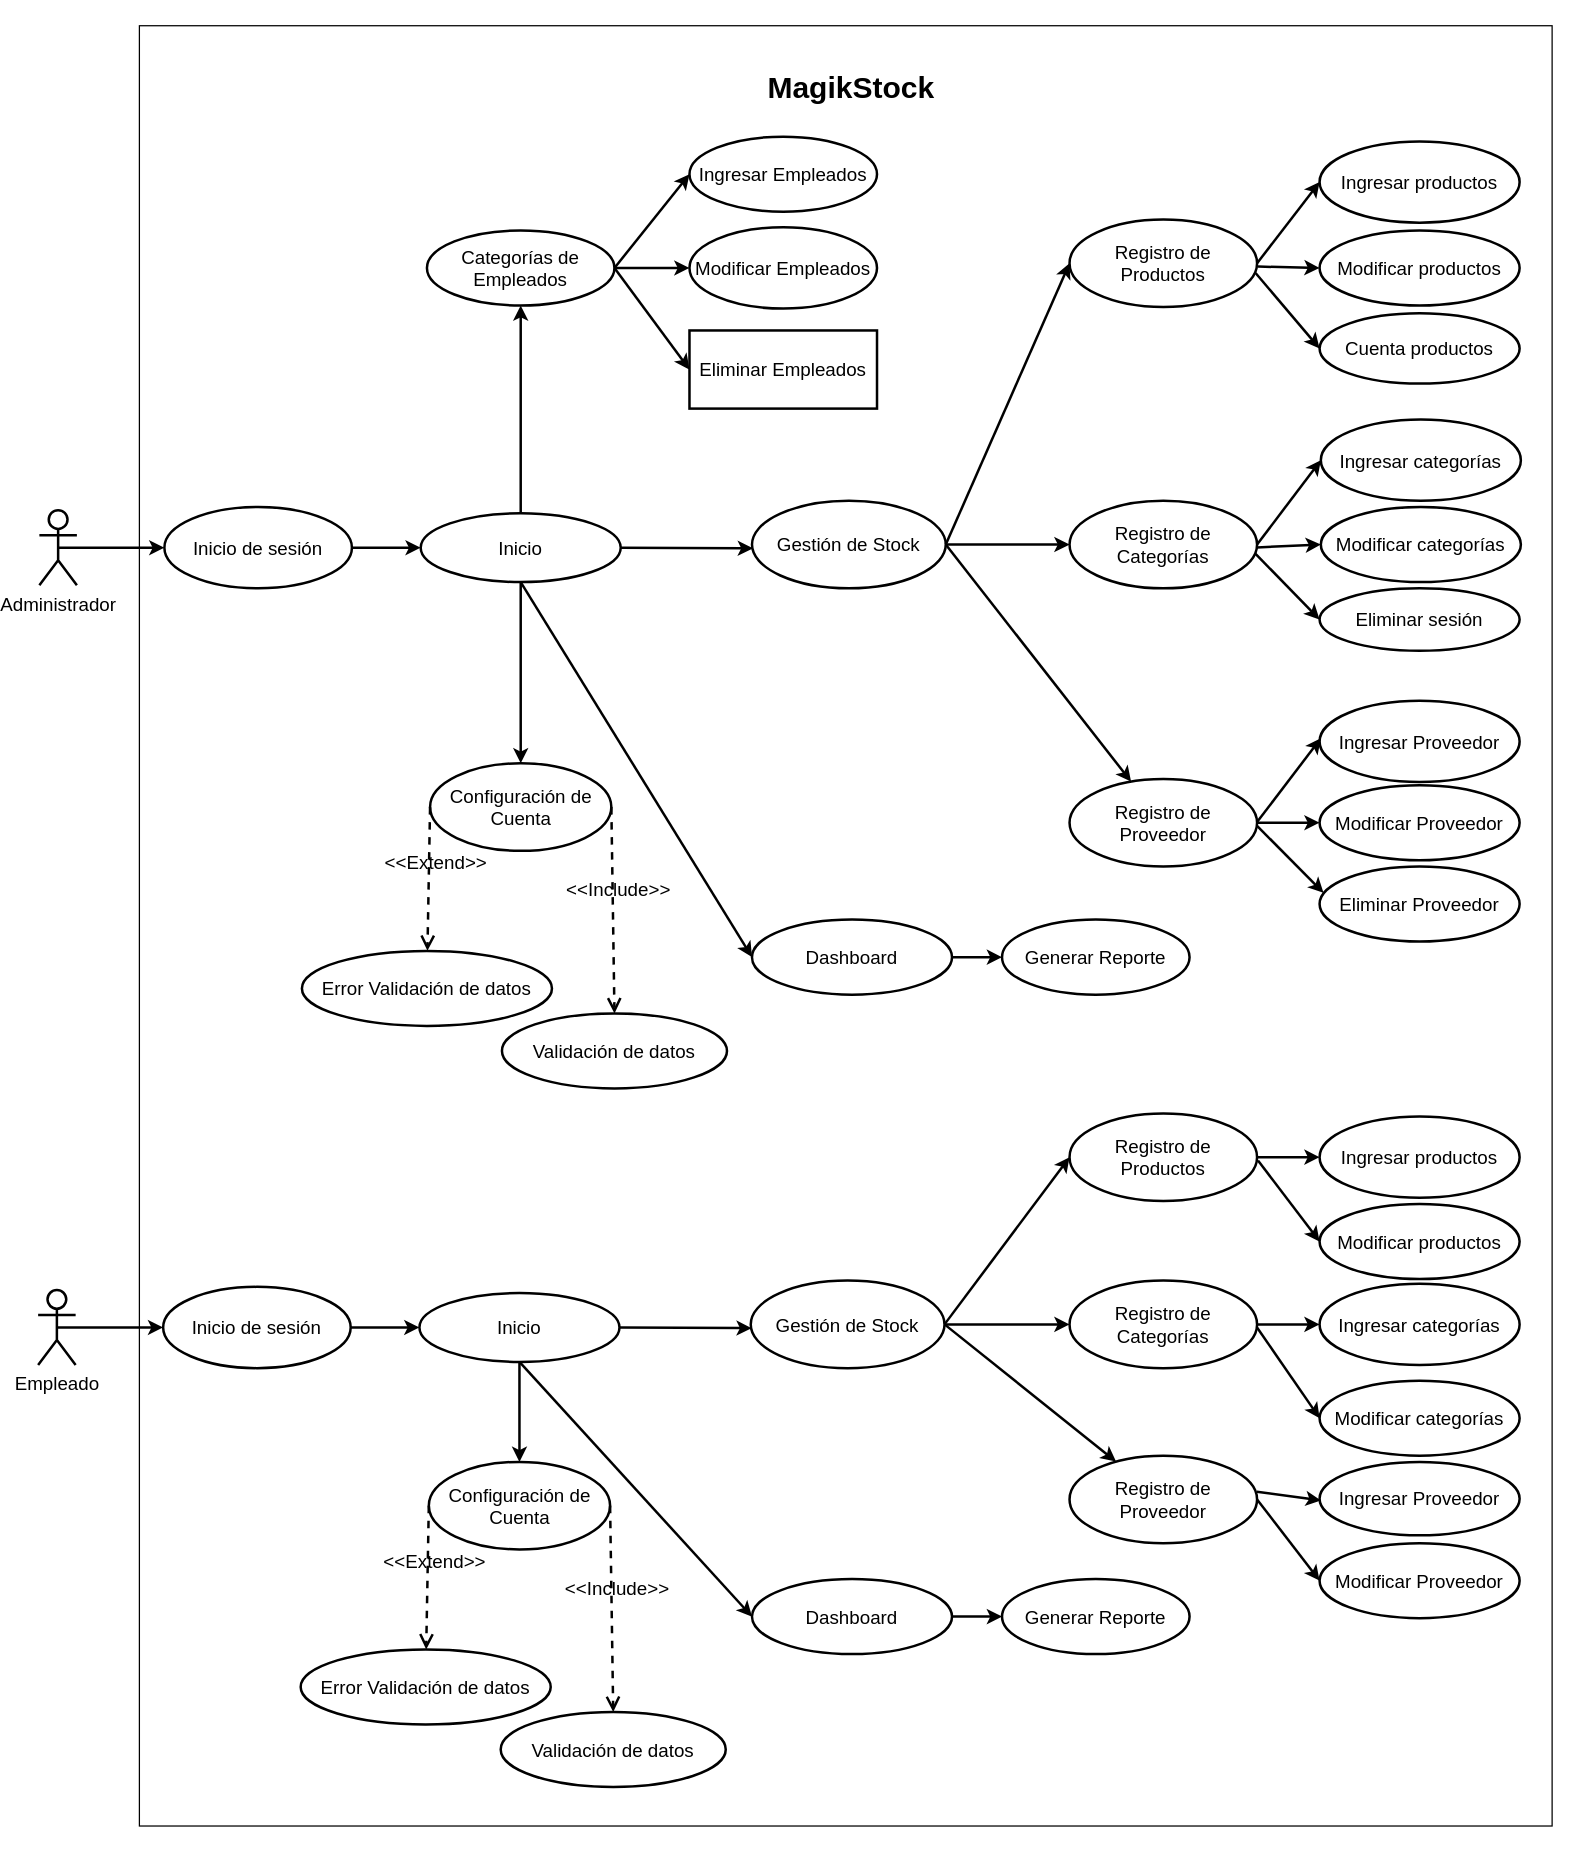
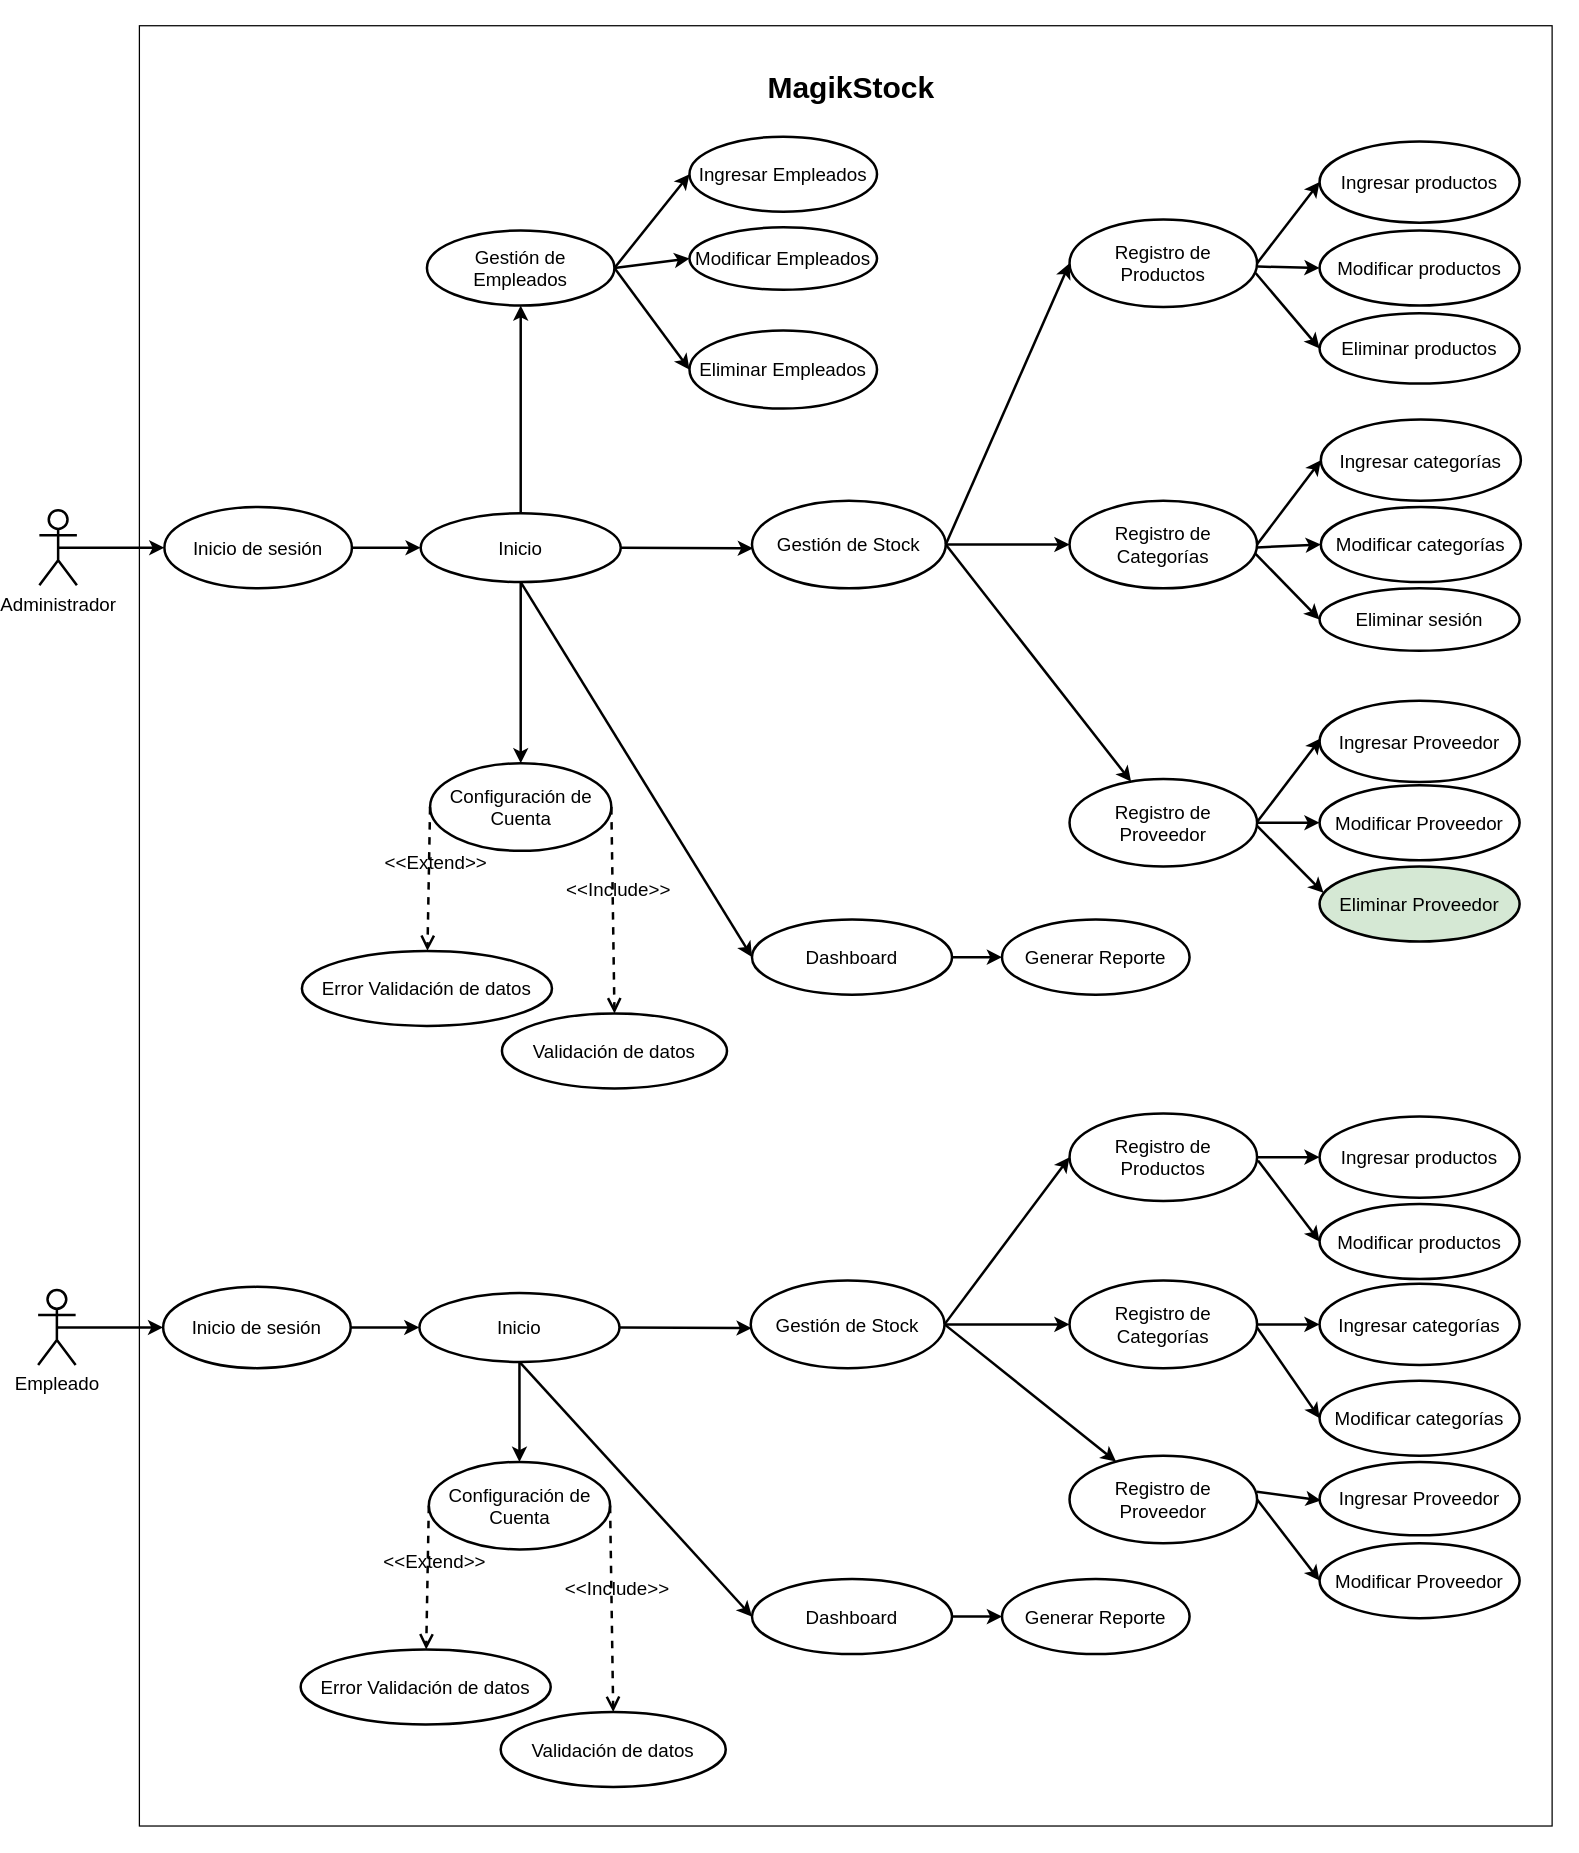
(521, 268) -> (521, 268)
(783, 268) -> (783, 258)
(1419, 348) -> (1419, 348)
(783, 369) -> (783, 369)
(1419, 904) -> (1419, 904)
